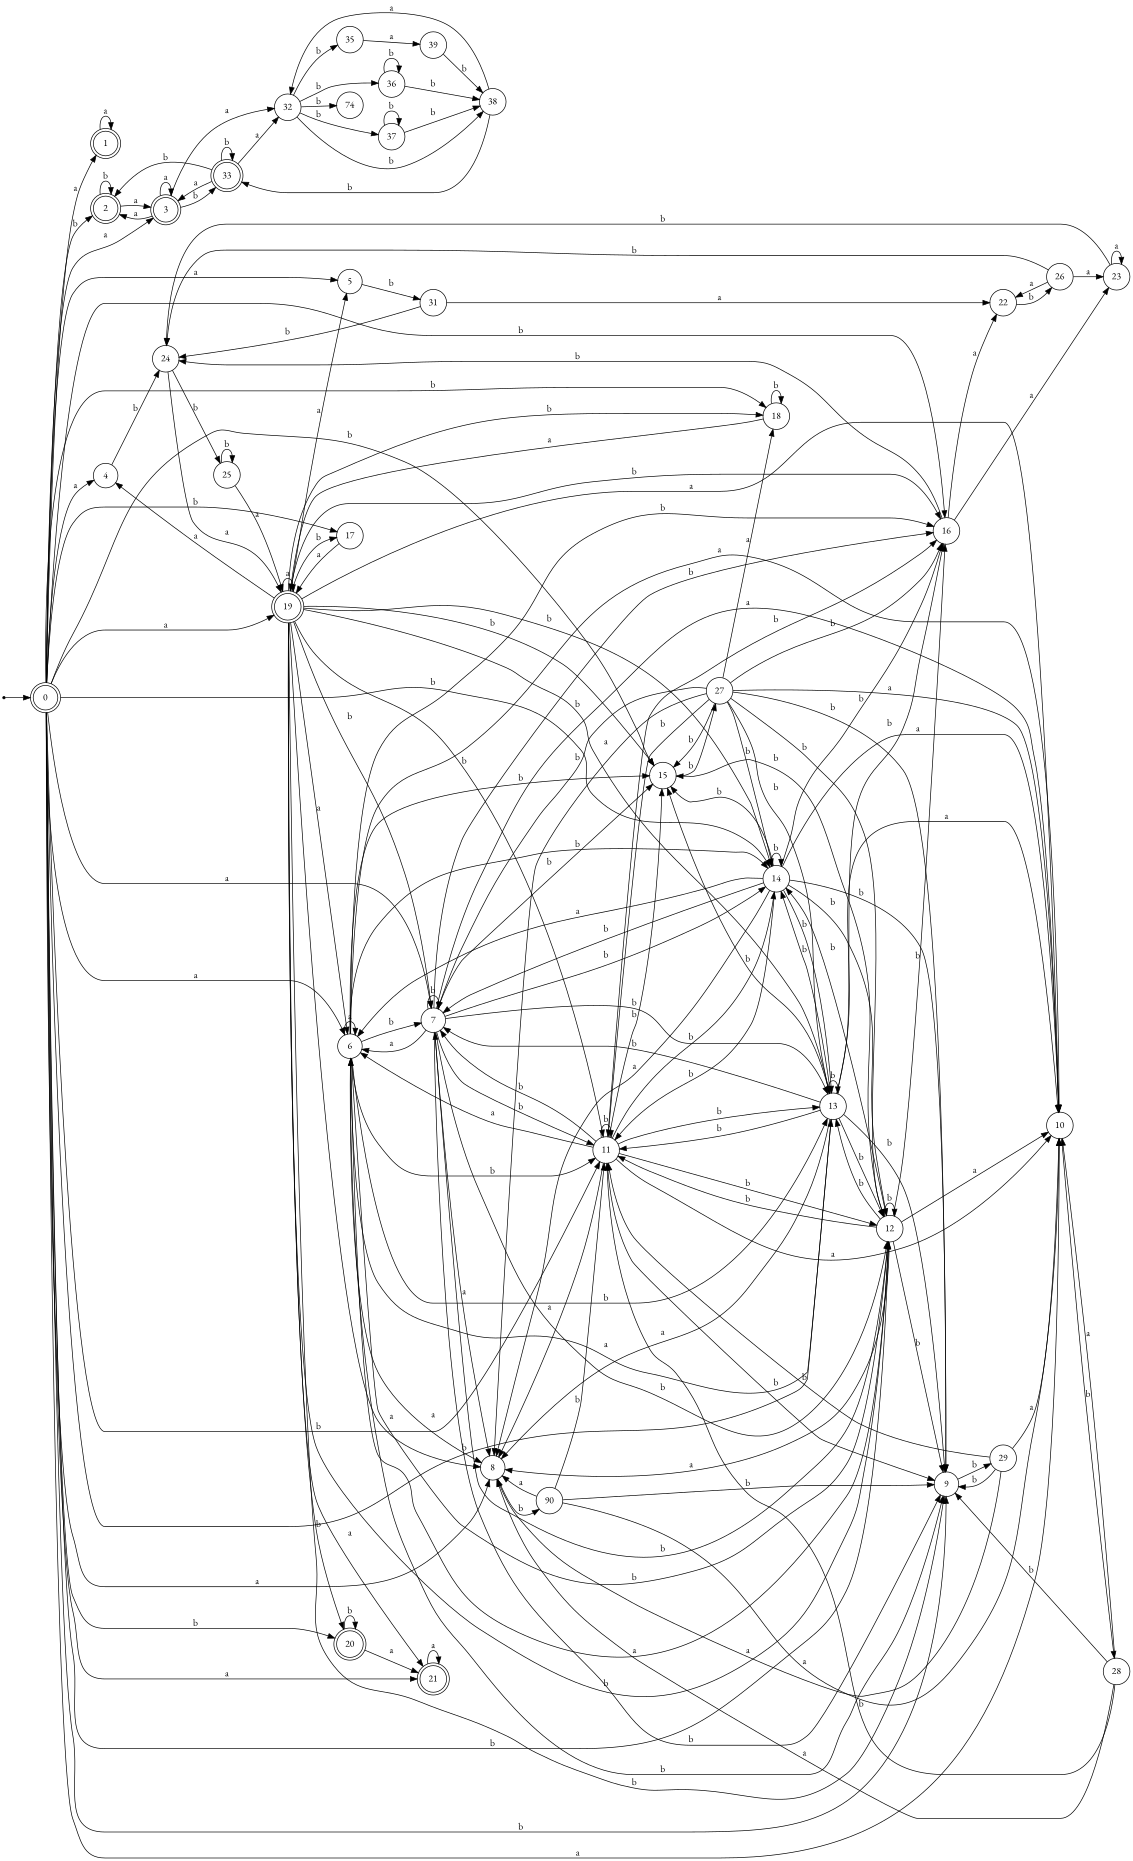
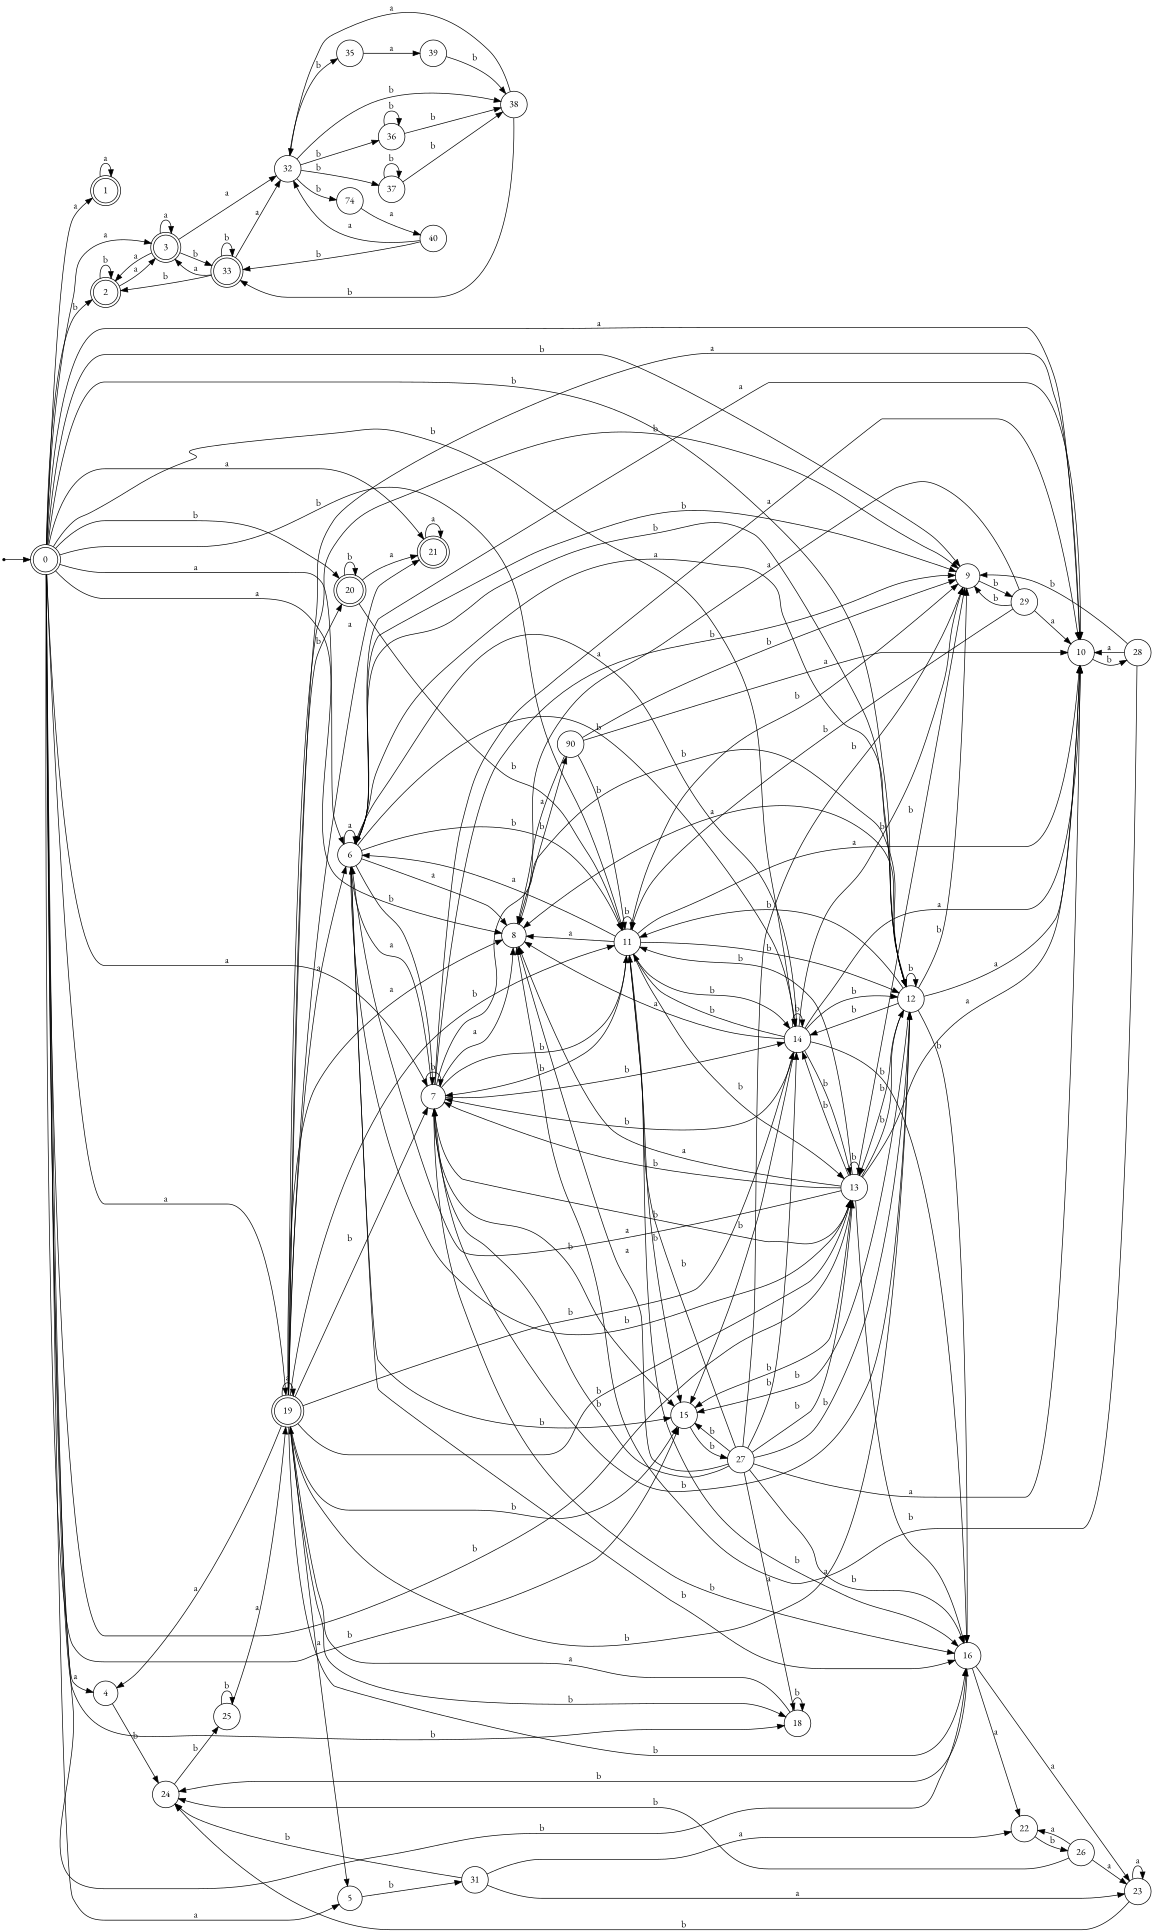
none -> (433, 238)
(187, 502) -> none
(350, 536) -> none
(834, 1602) -> (501, 772)
none -> (802, 1898)
